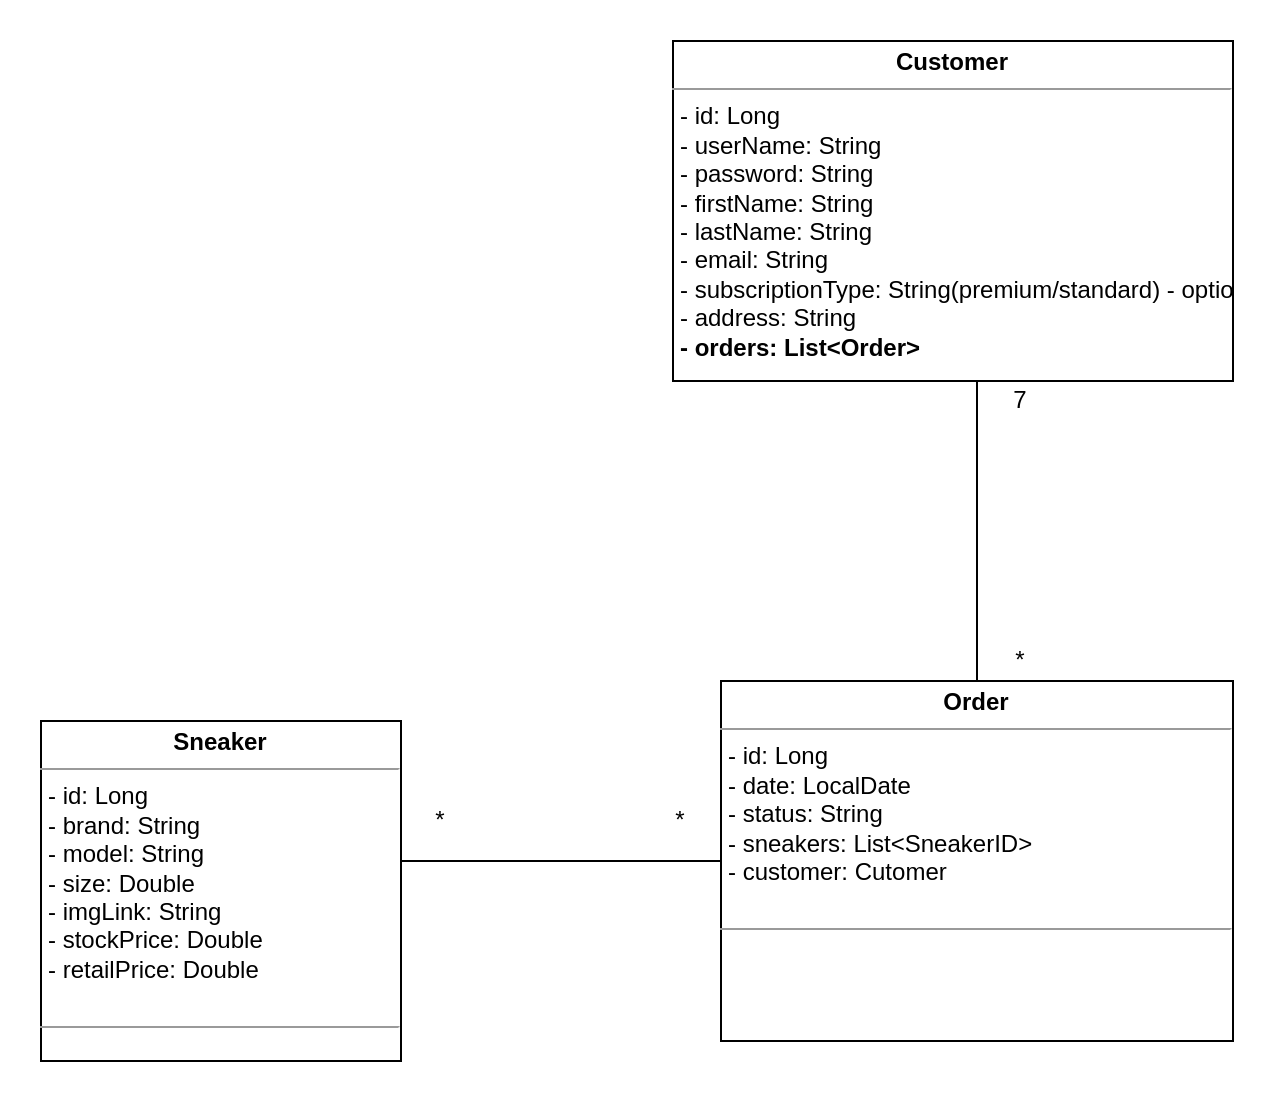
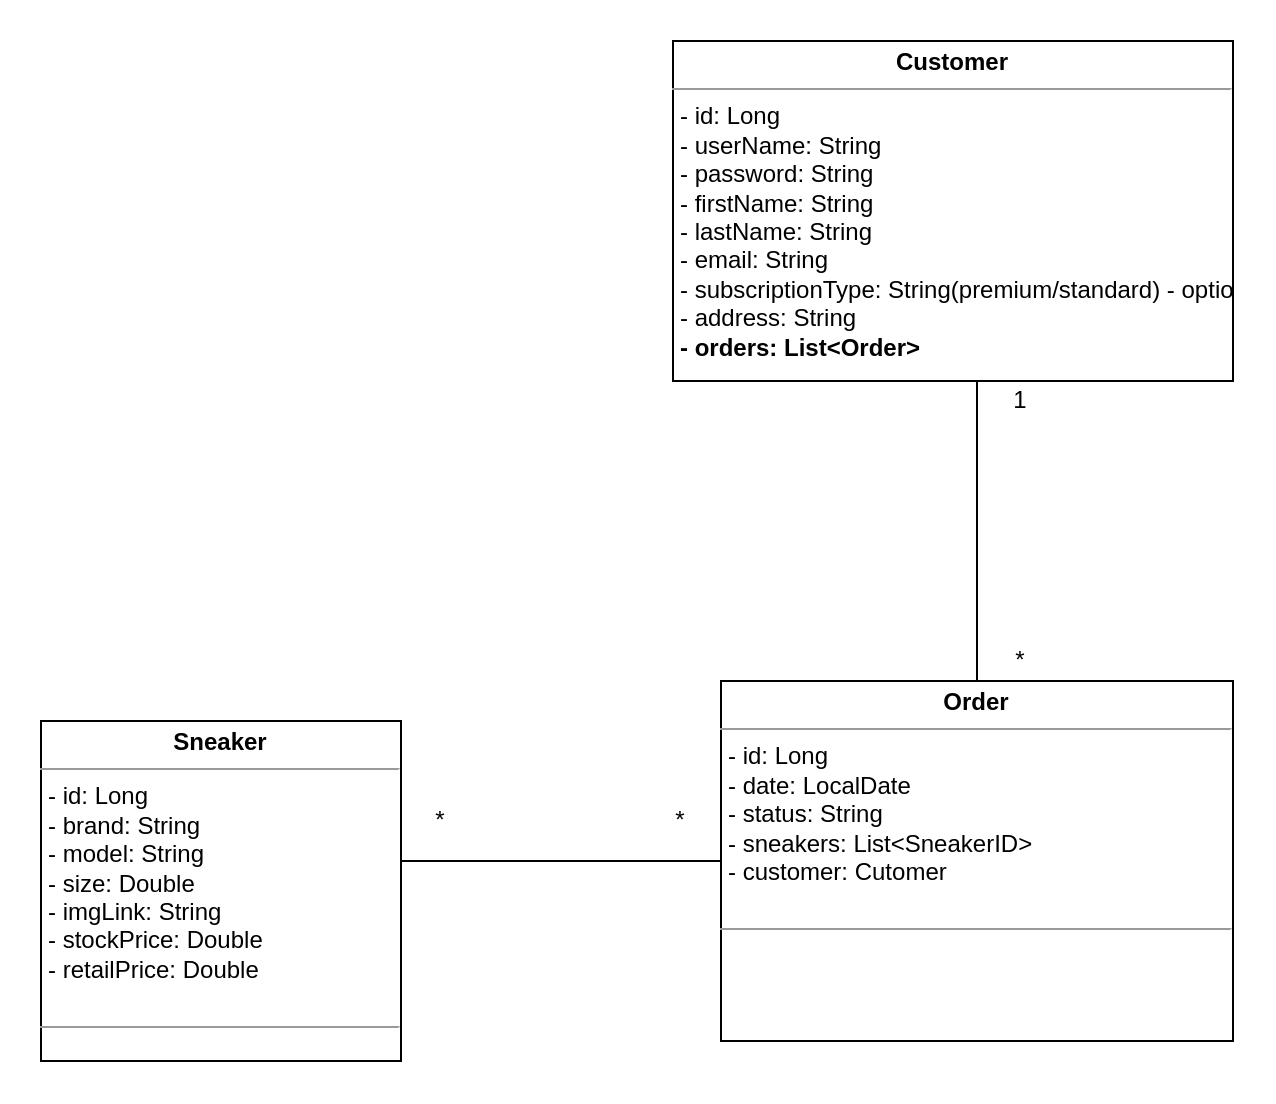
(1021, 401) -> (1021, 401)
